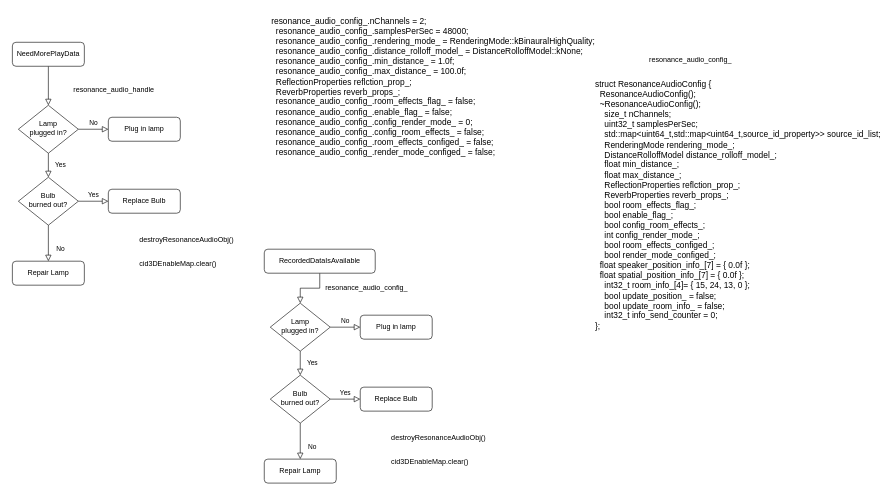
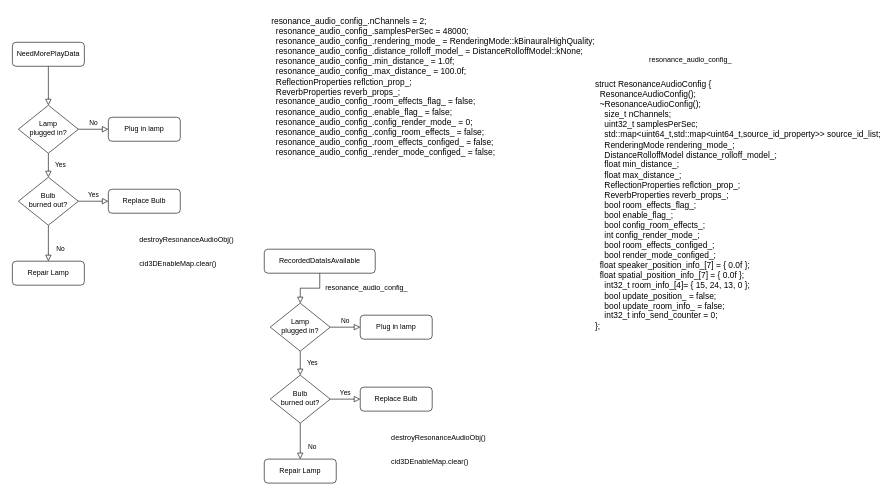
(123, 93) -> none
